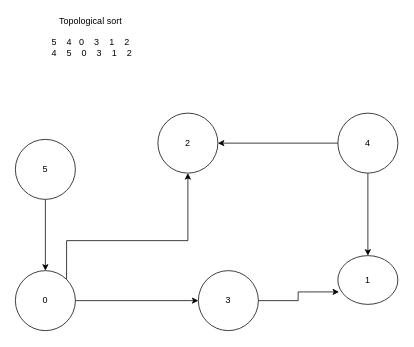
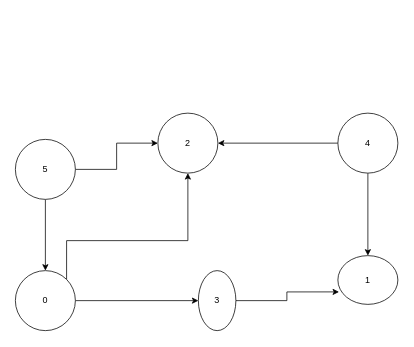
(90, 42) -> none
none -> (110, 169)
(228, 300) -> (217, 300)
